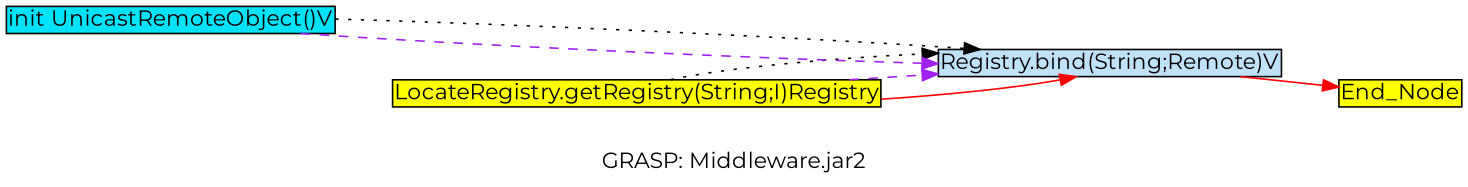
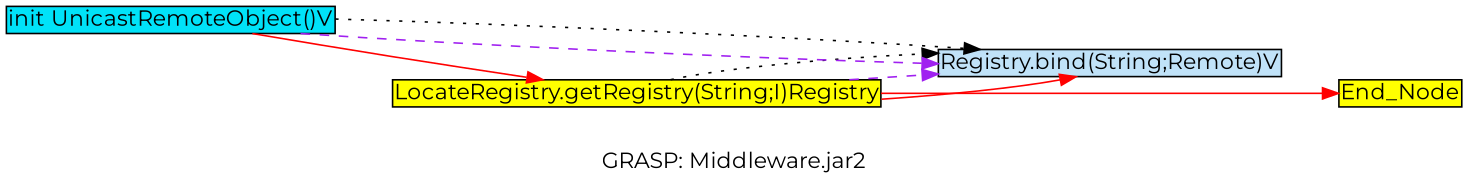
none -> (389, 56)
(1282, 81) -> (1102, 93)
